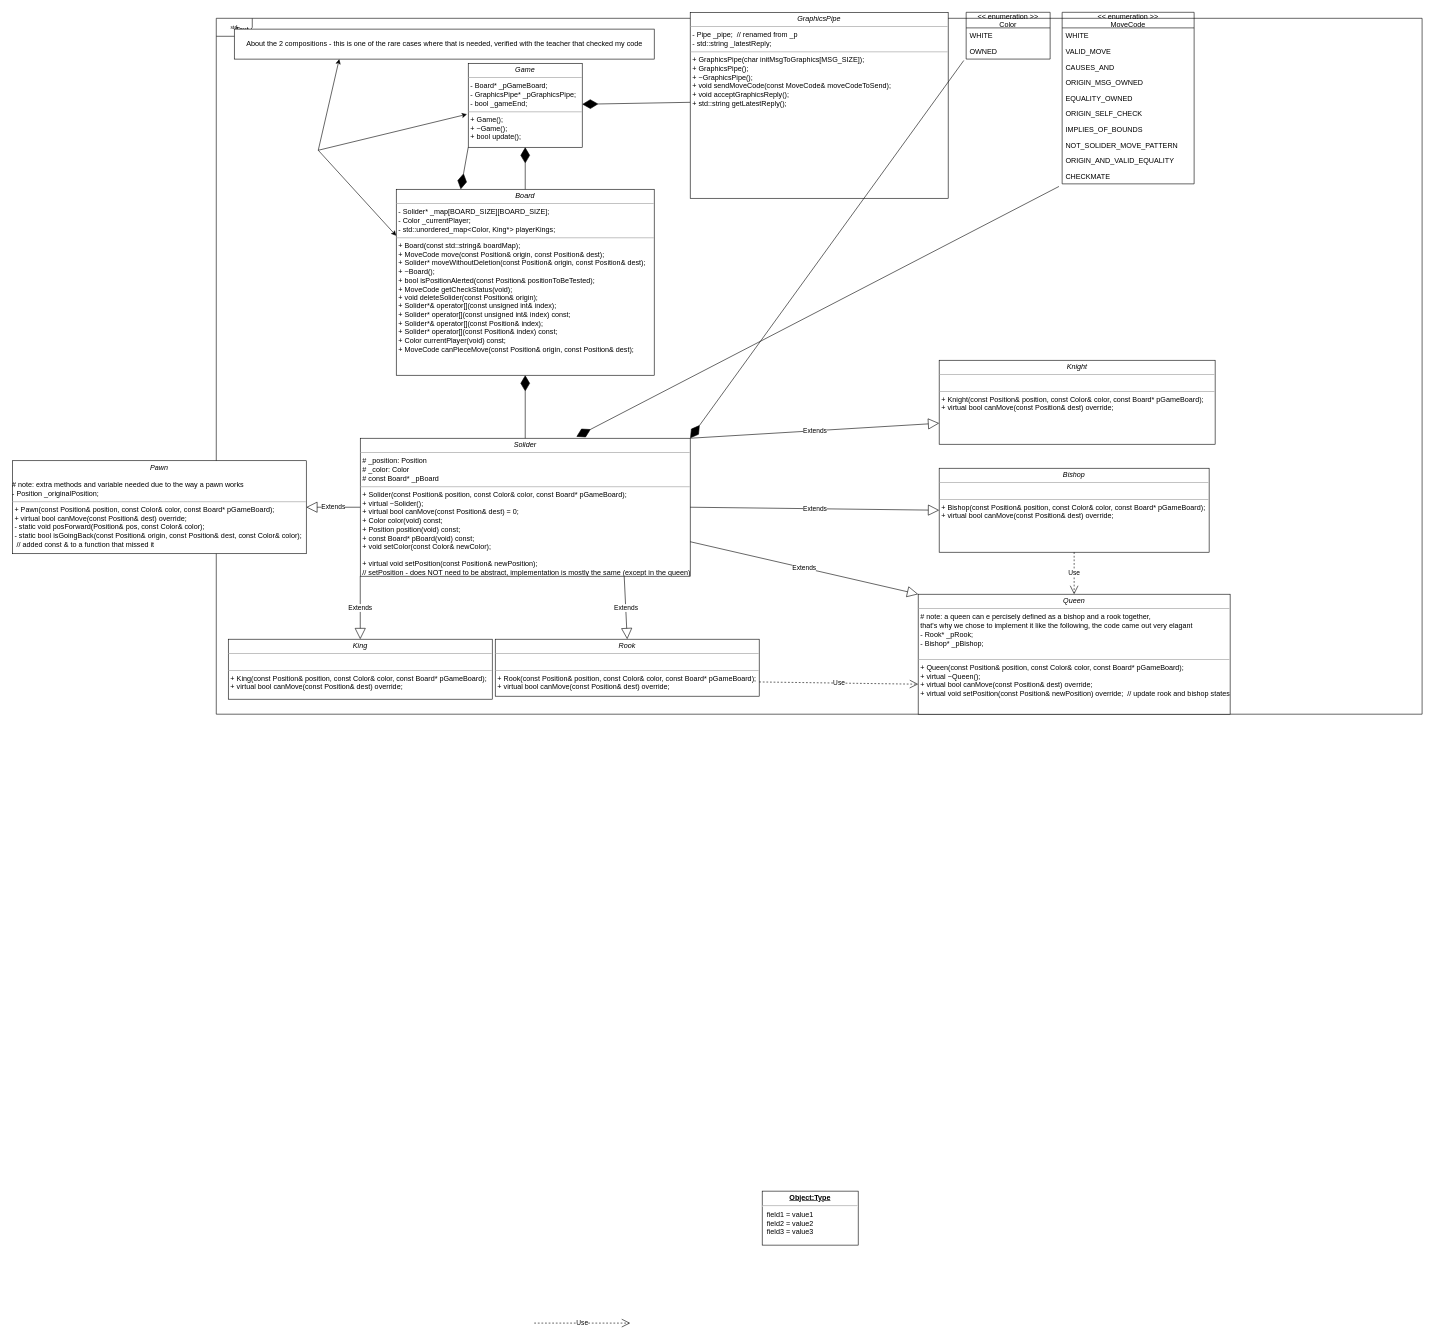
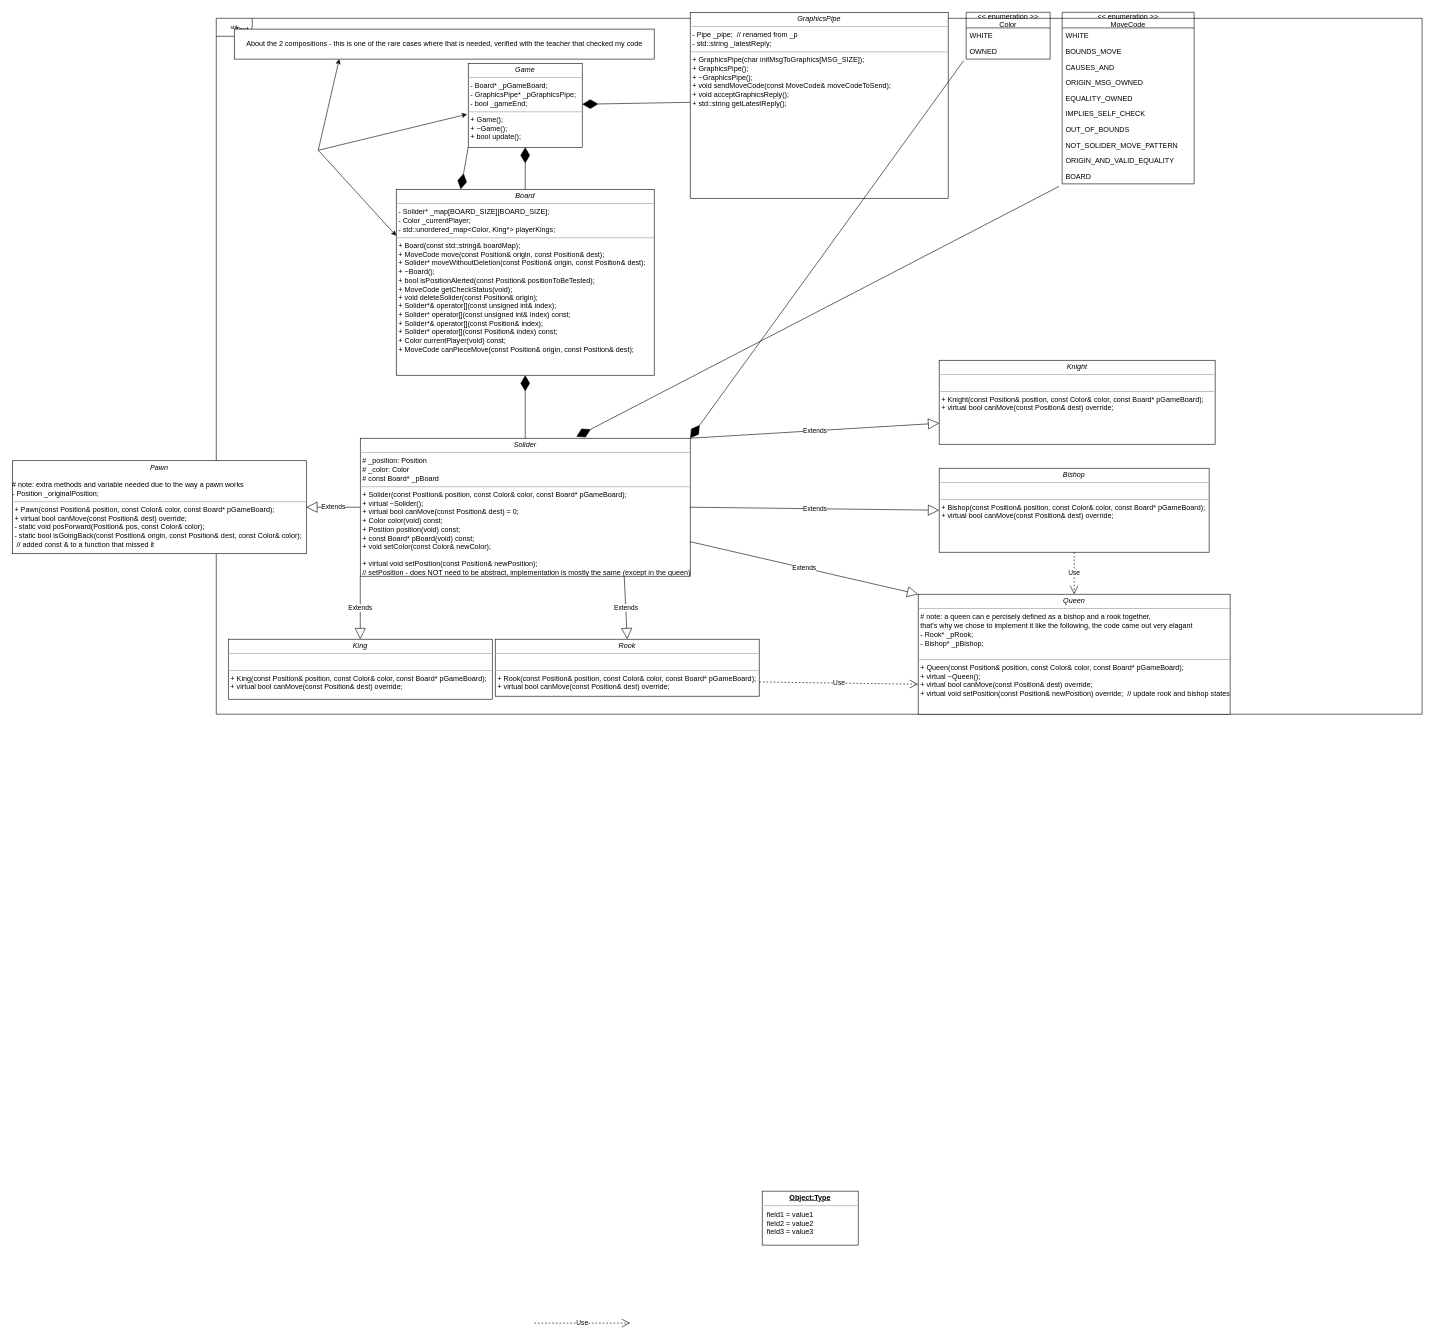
(1086, 52) -> (1088, 52)
(1100, 114) -> (1102, 114)
(1100, 130) -> (1092, 130)
(1084, 176) -> (1076, 176)
